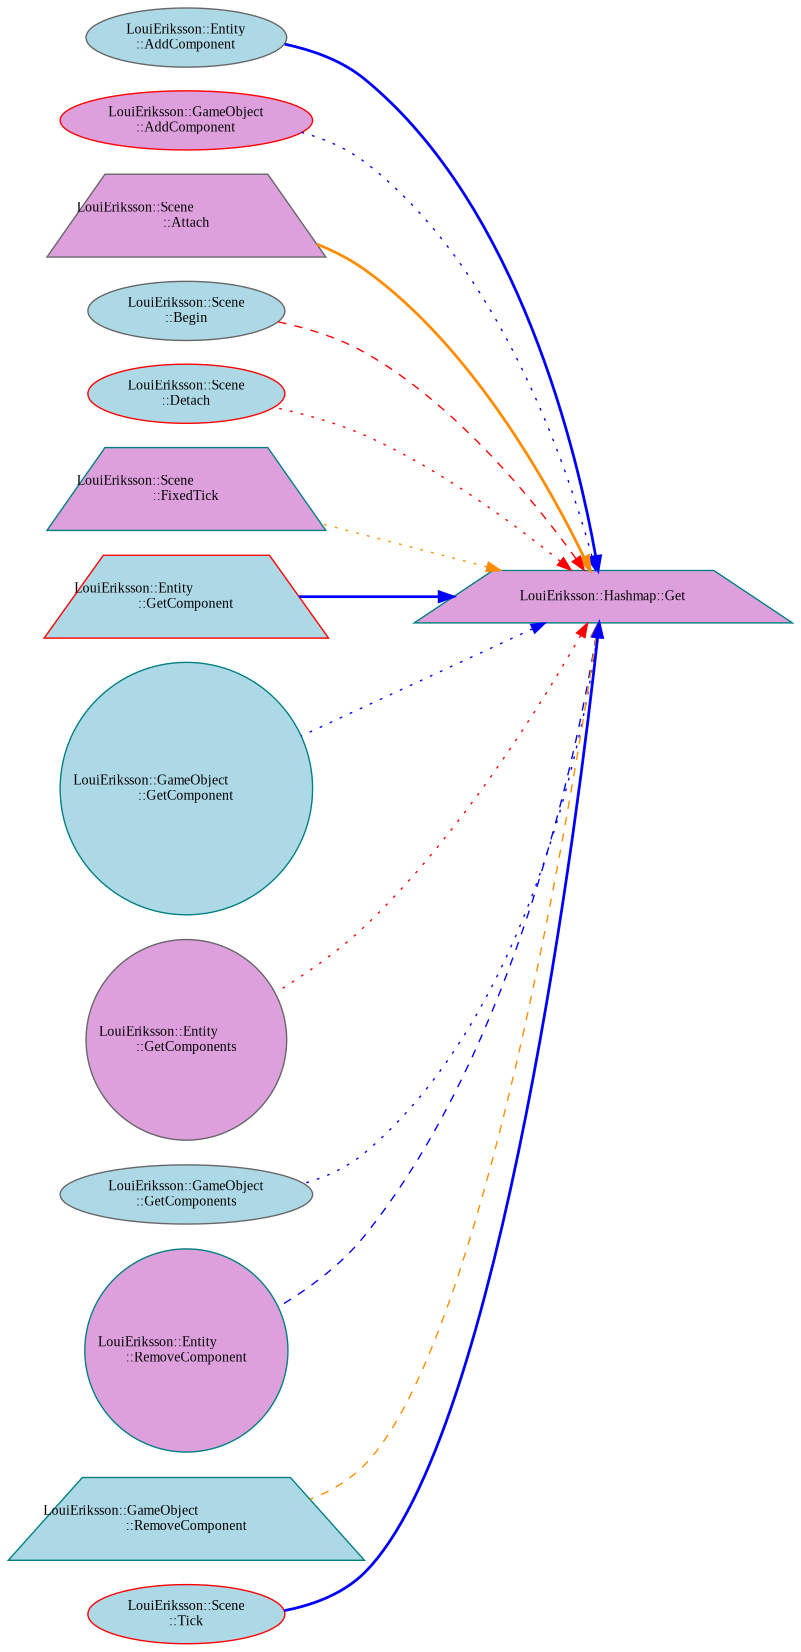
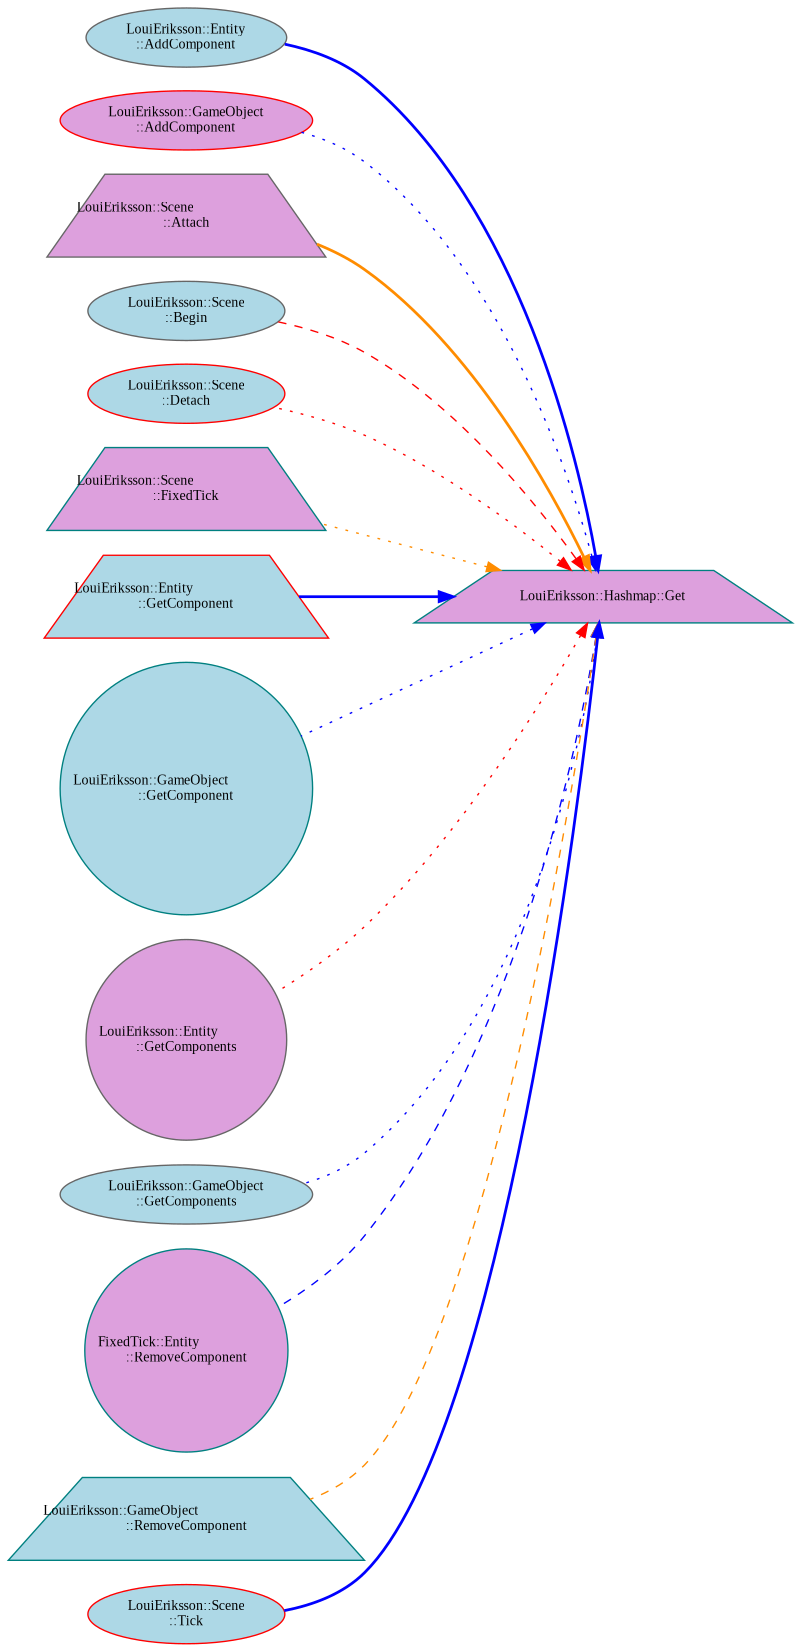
(186, 1350) -> (186, 1350)
